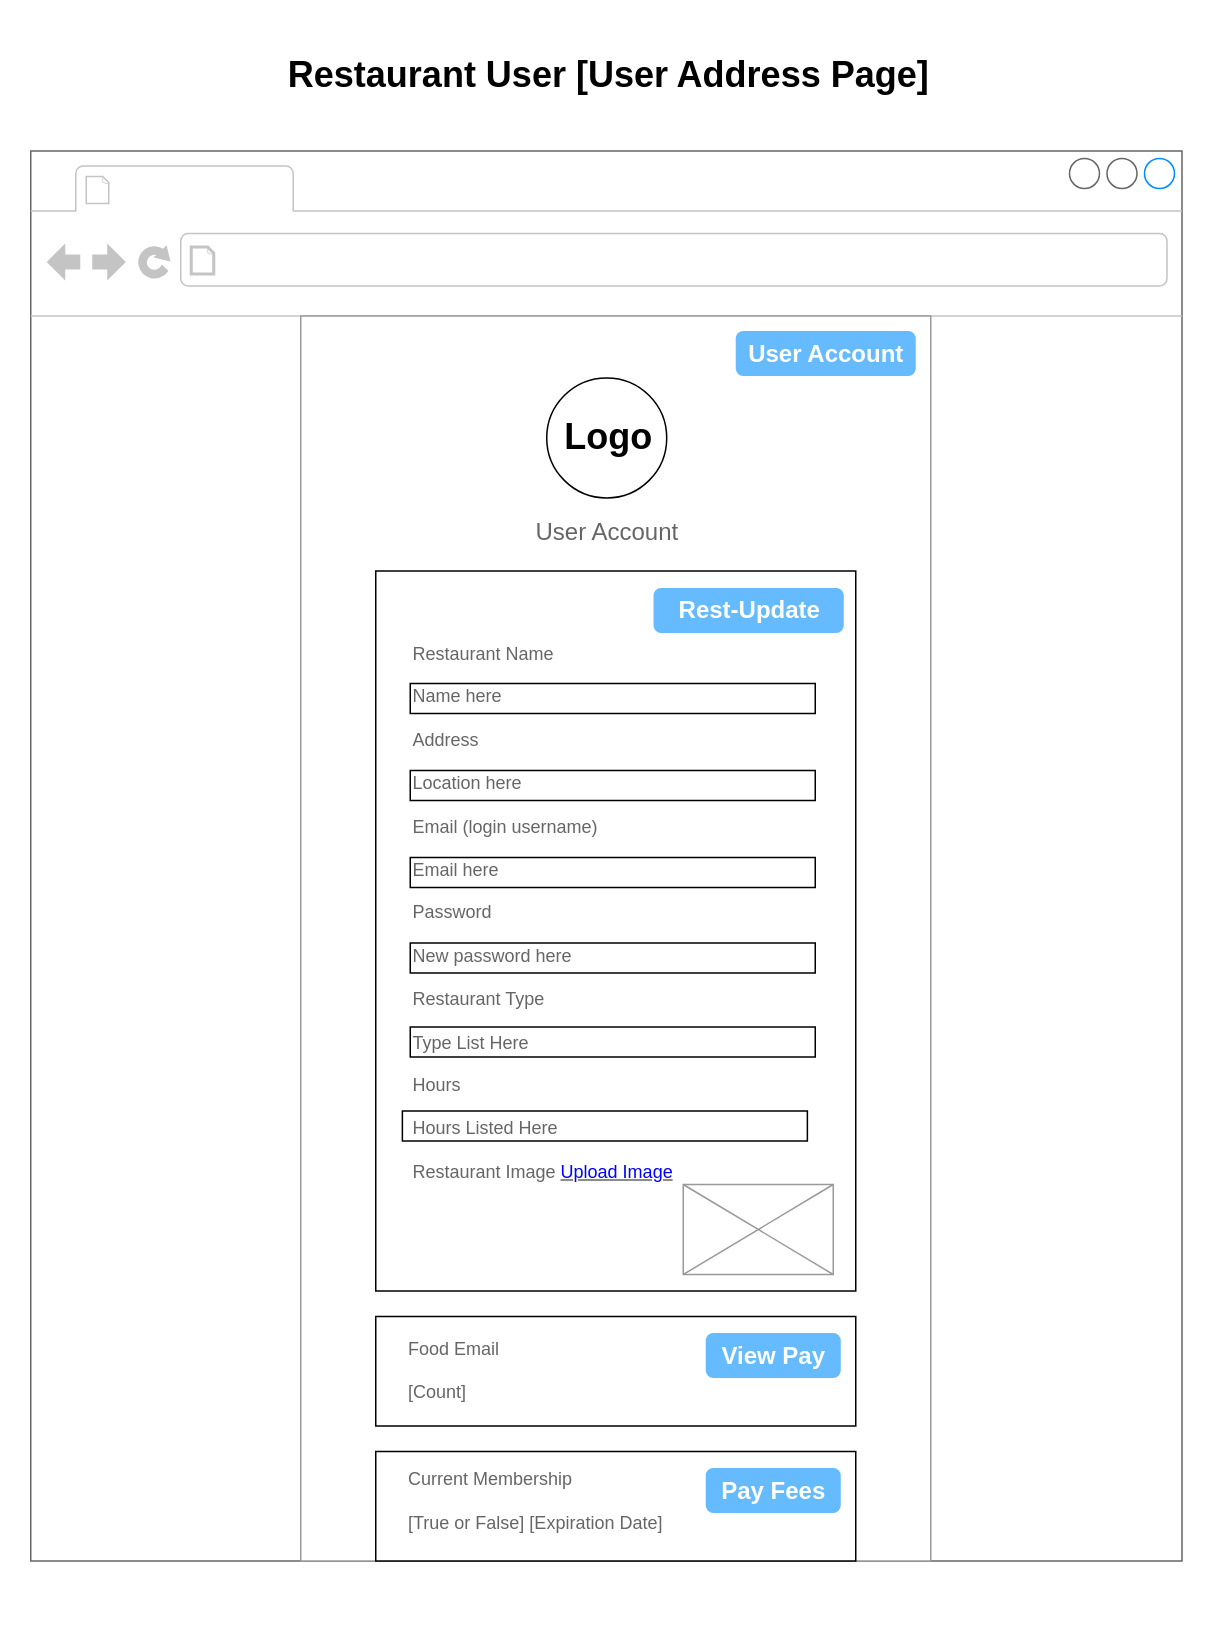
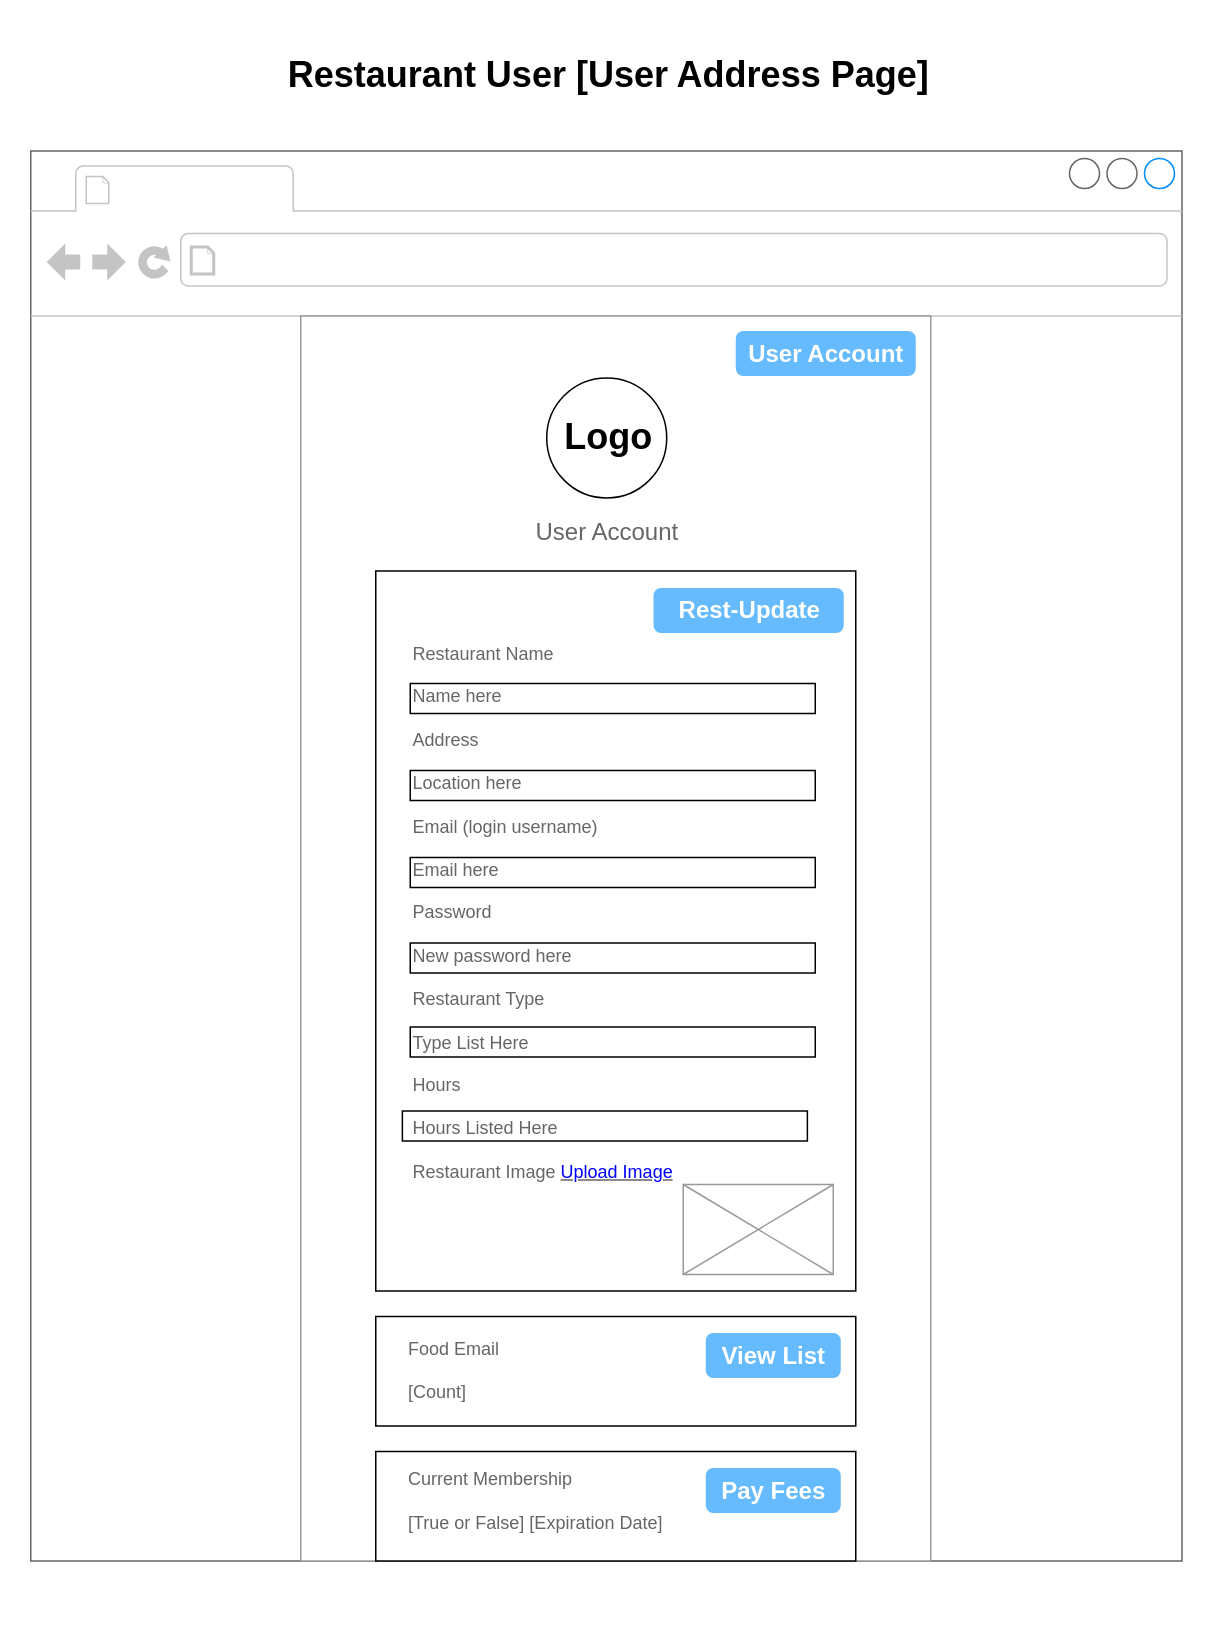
(774, 1355) -> (774, 1355)
